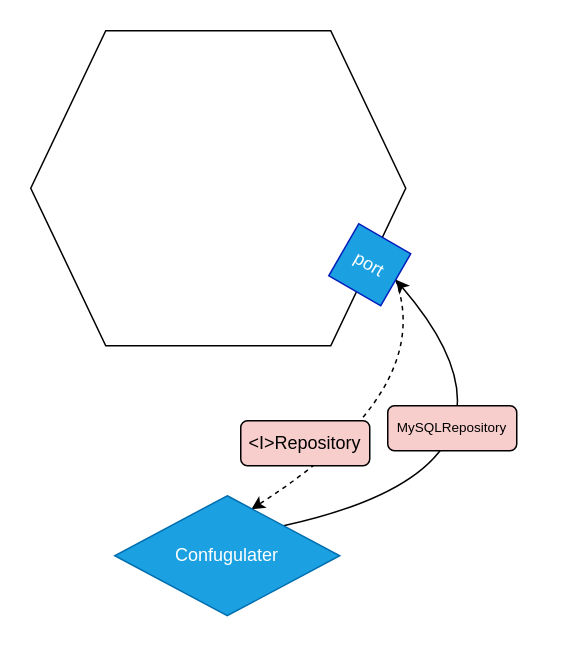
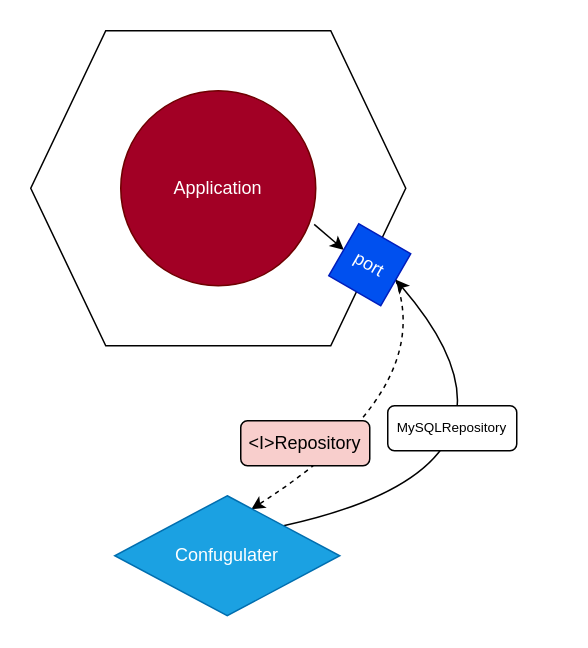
none -> (218, 188)
none -> (325, 234)
(370, 265) -> (370, 265)
(452, 428) -> (452, 428)
